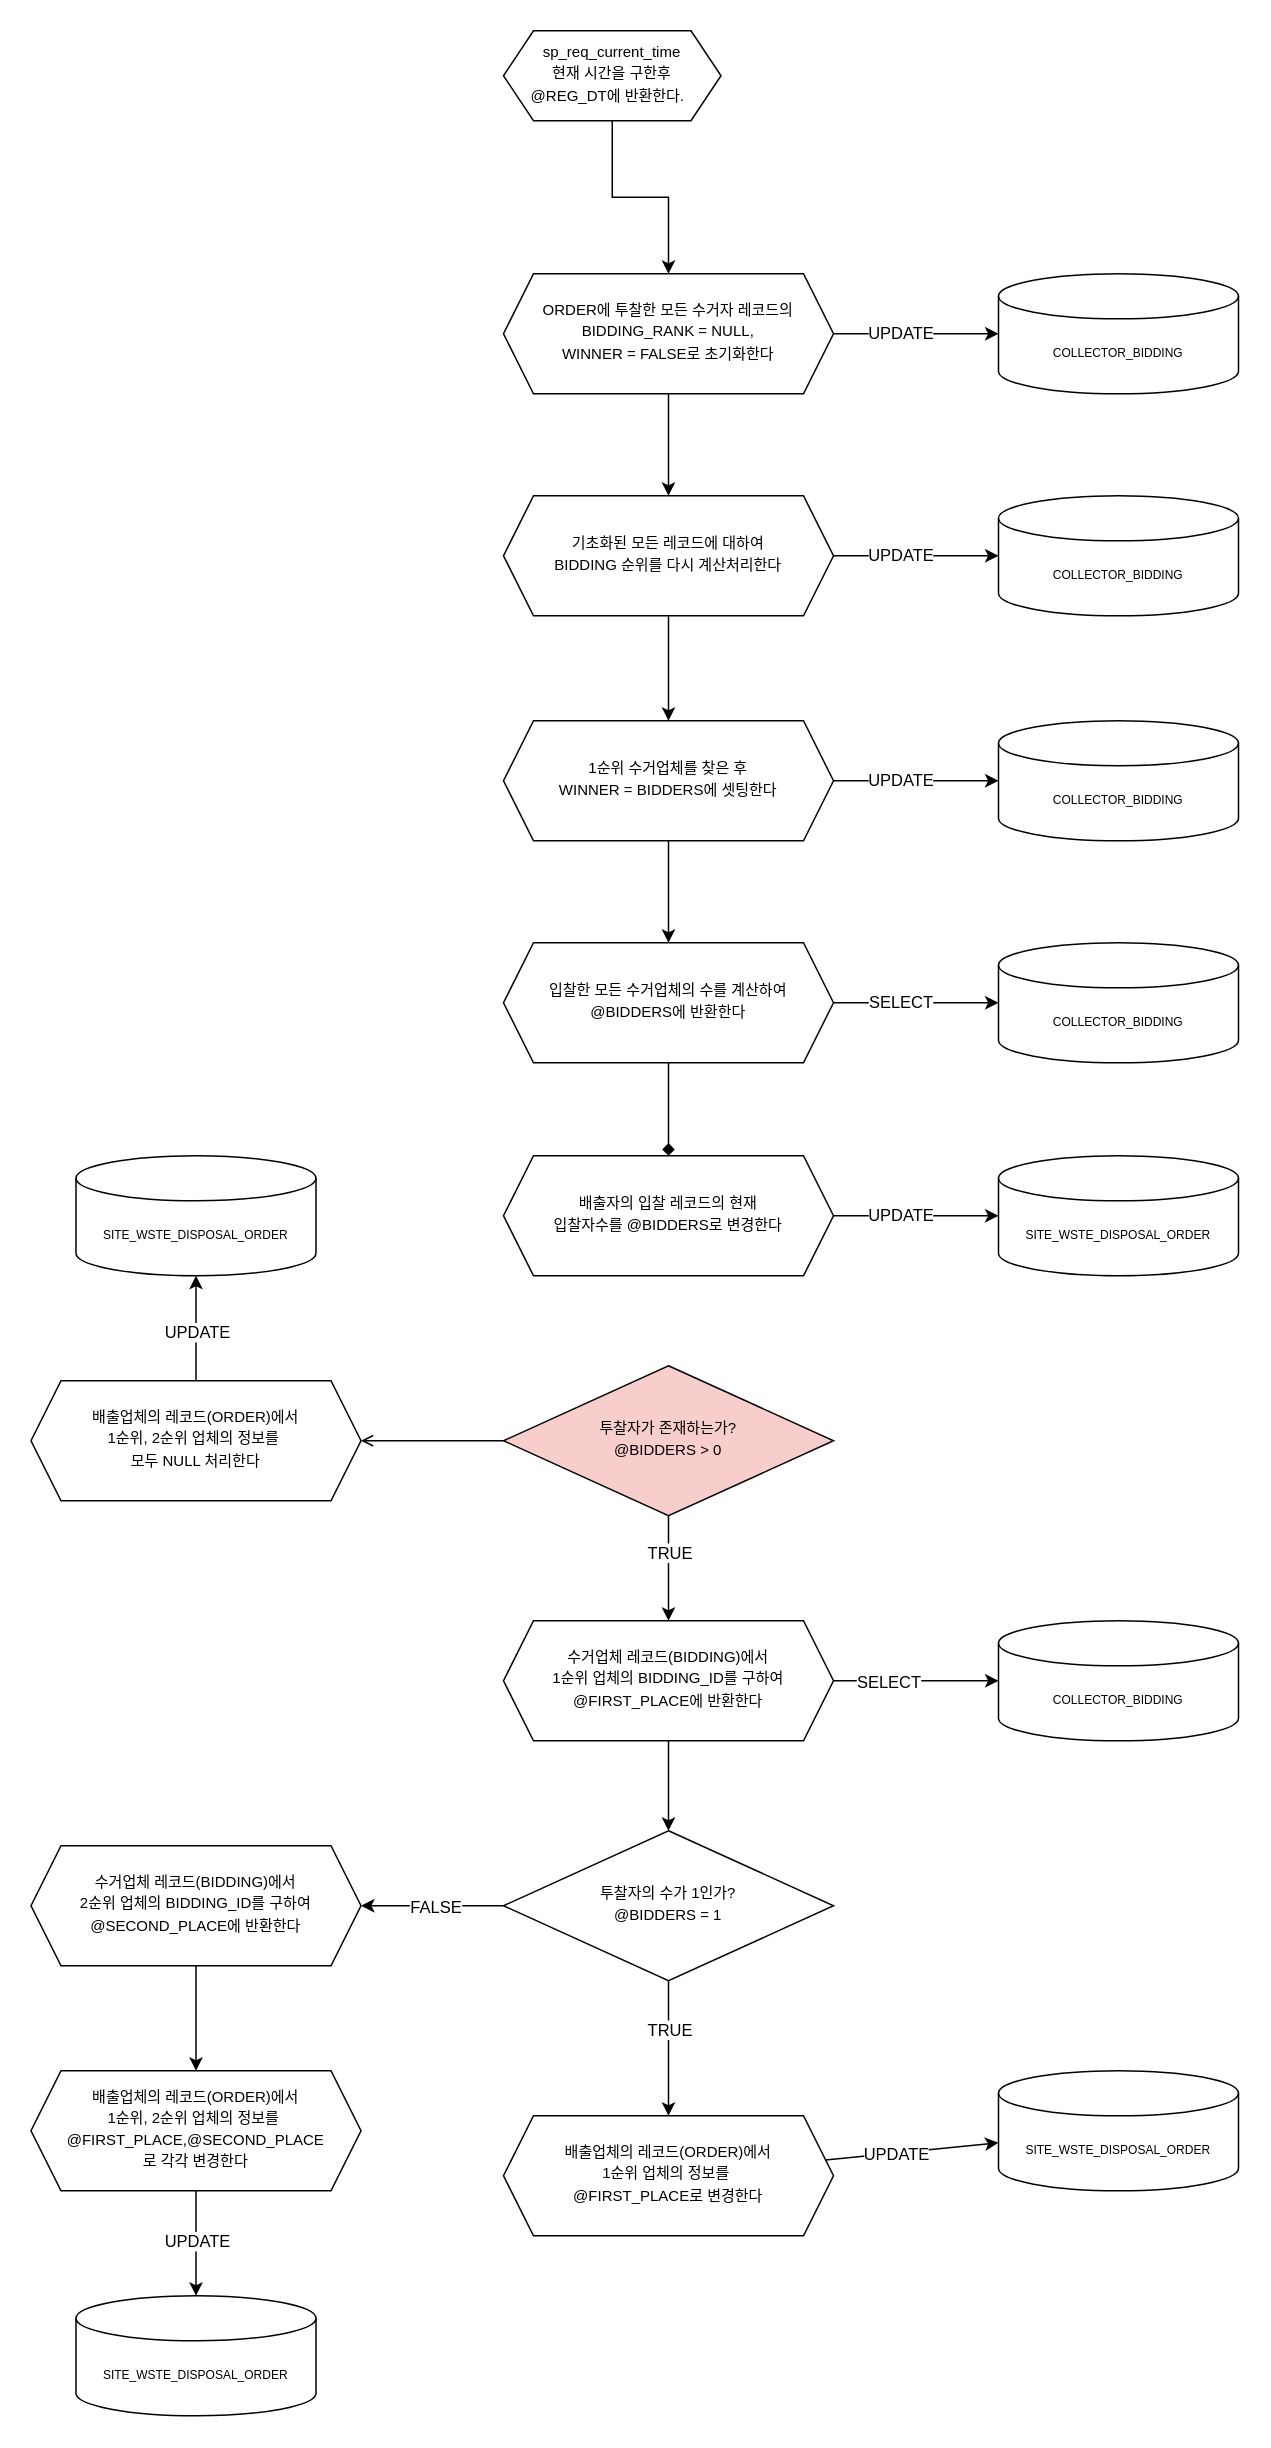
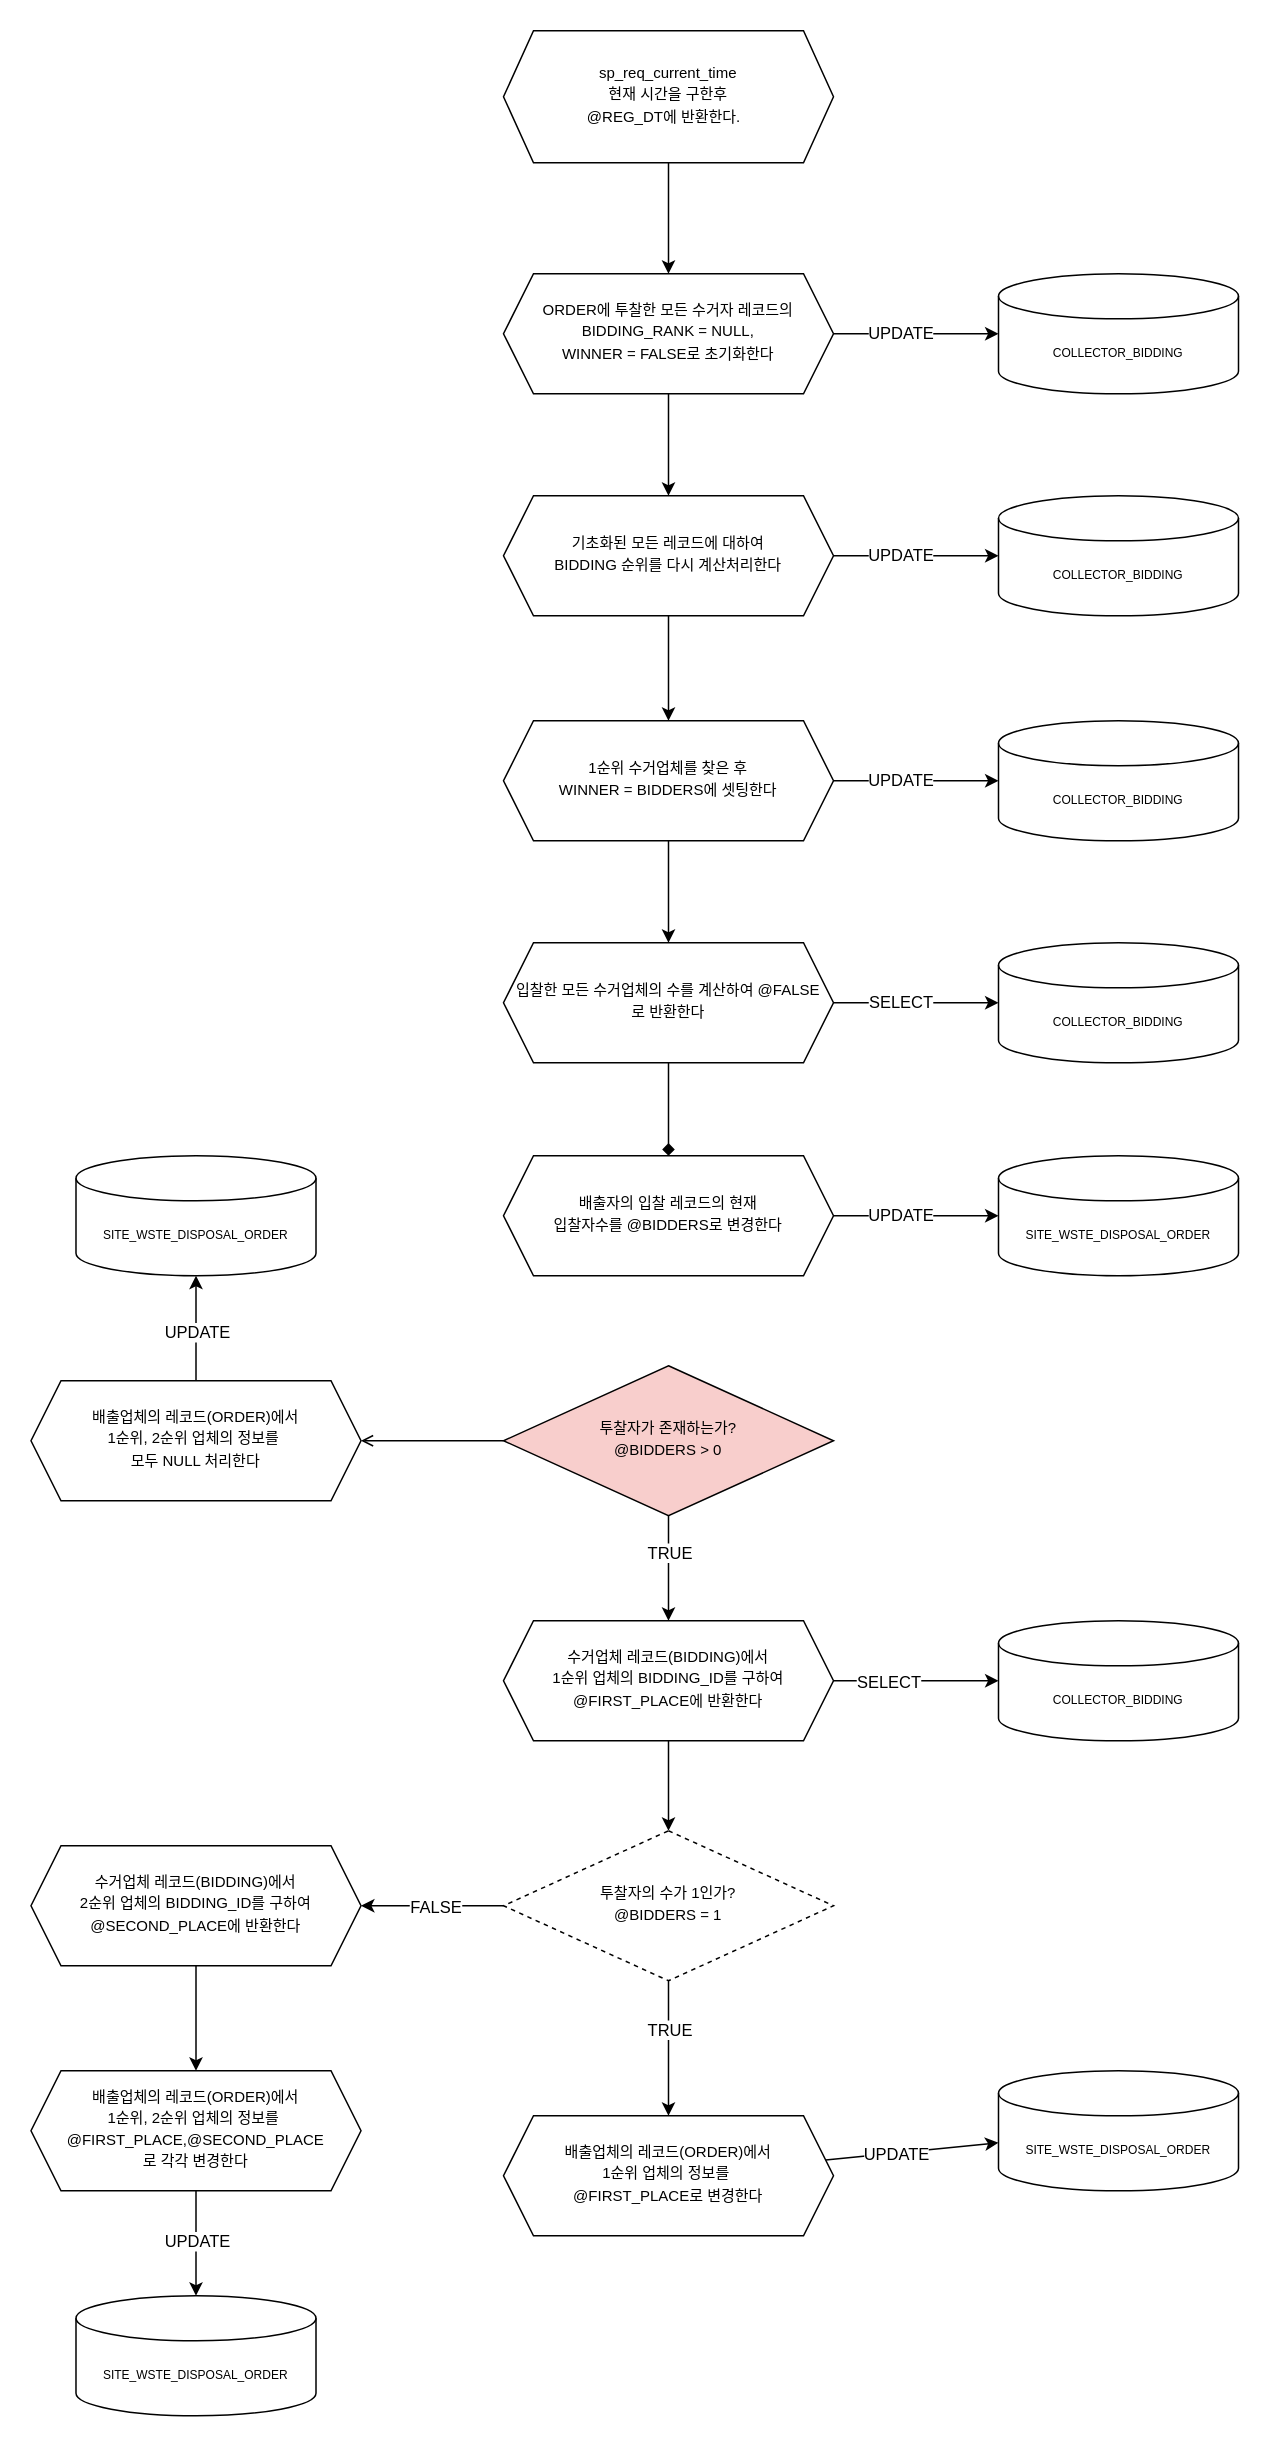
(612, 76) -> (668, 97)
(668, 1000) -> (668, 1000)
(668, 1906) -> (668, 1906)
